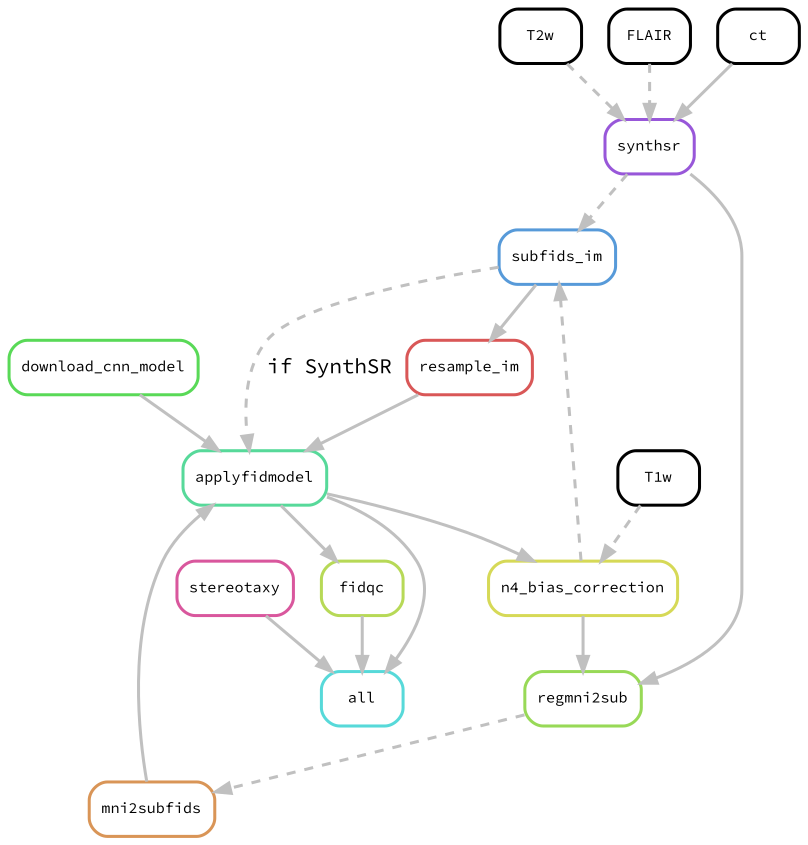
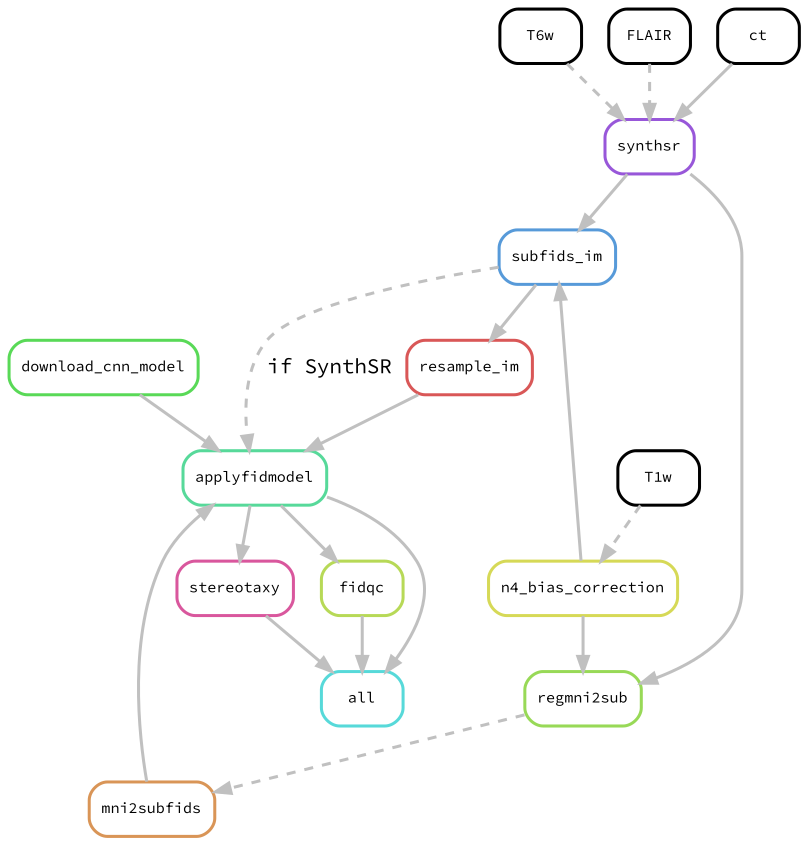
(541, 36) -> (541, 36)
(608, 196) -> (608, 196)
(571, 430) -> (571, 430)
(425, 519) -> (246, 526)
